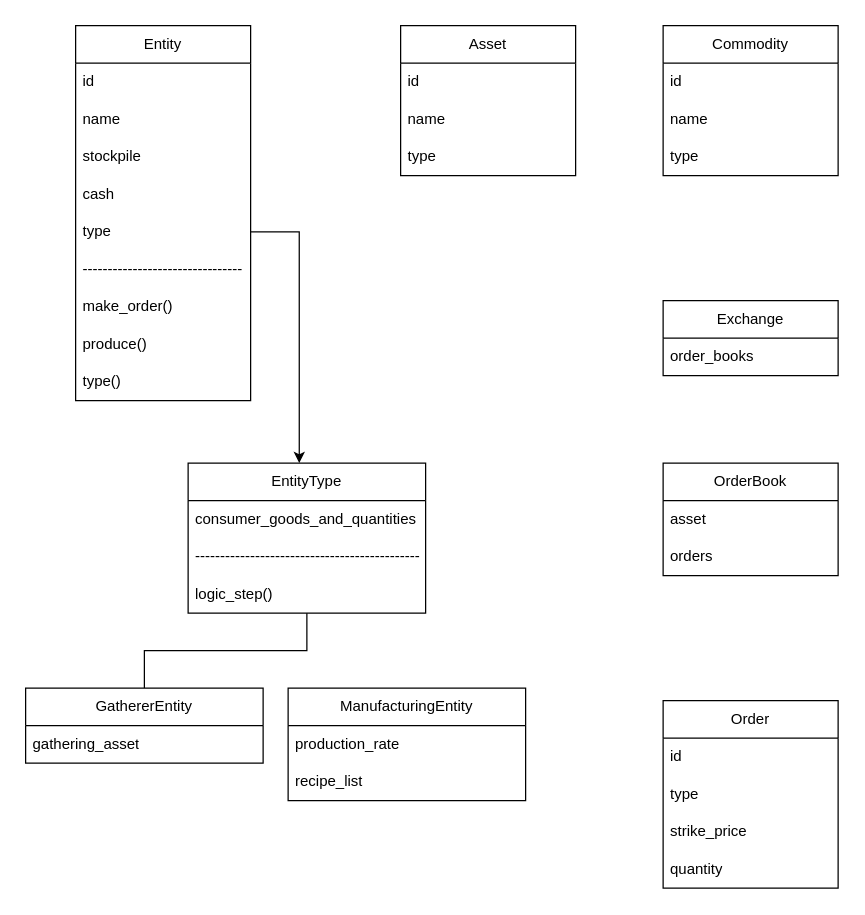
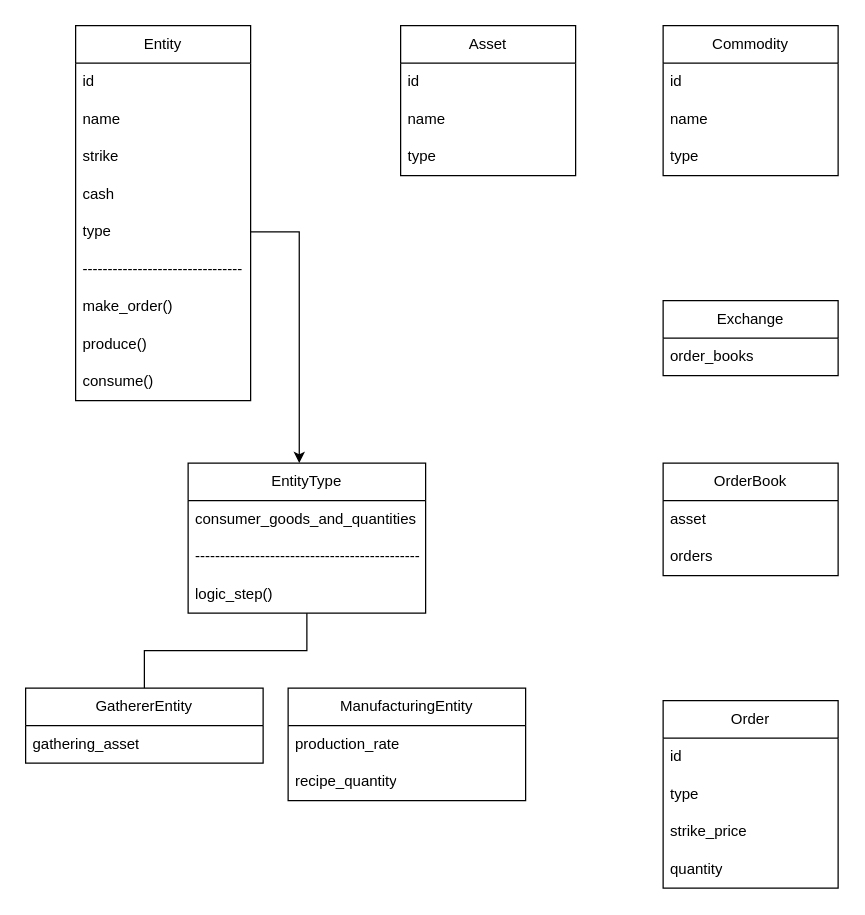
(117, 157) -> (106, 157)
(108, 382) -> (121, 382)
(336, 782) -> (355, 782)
